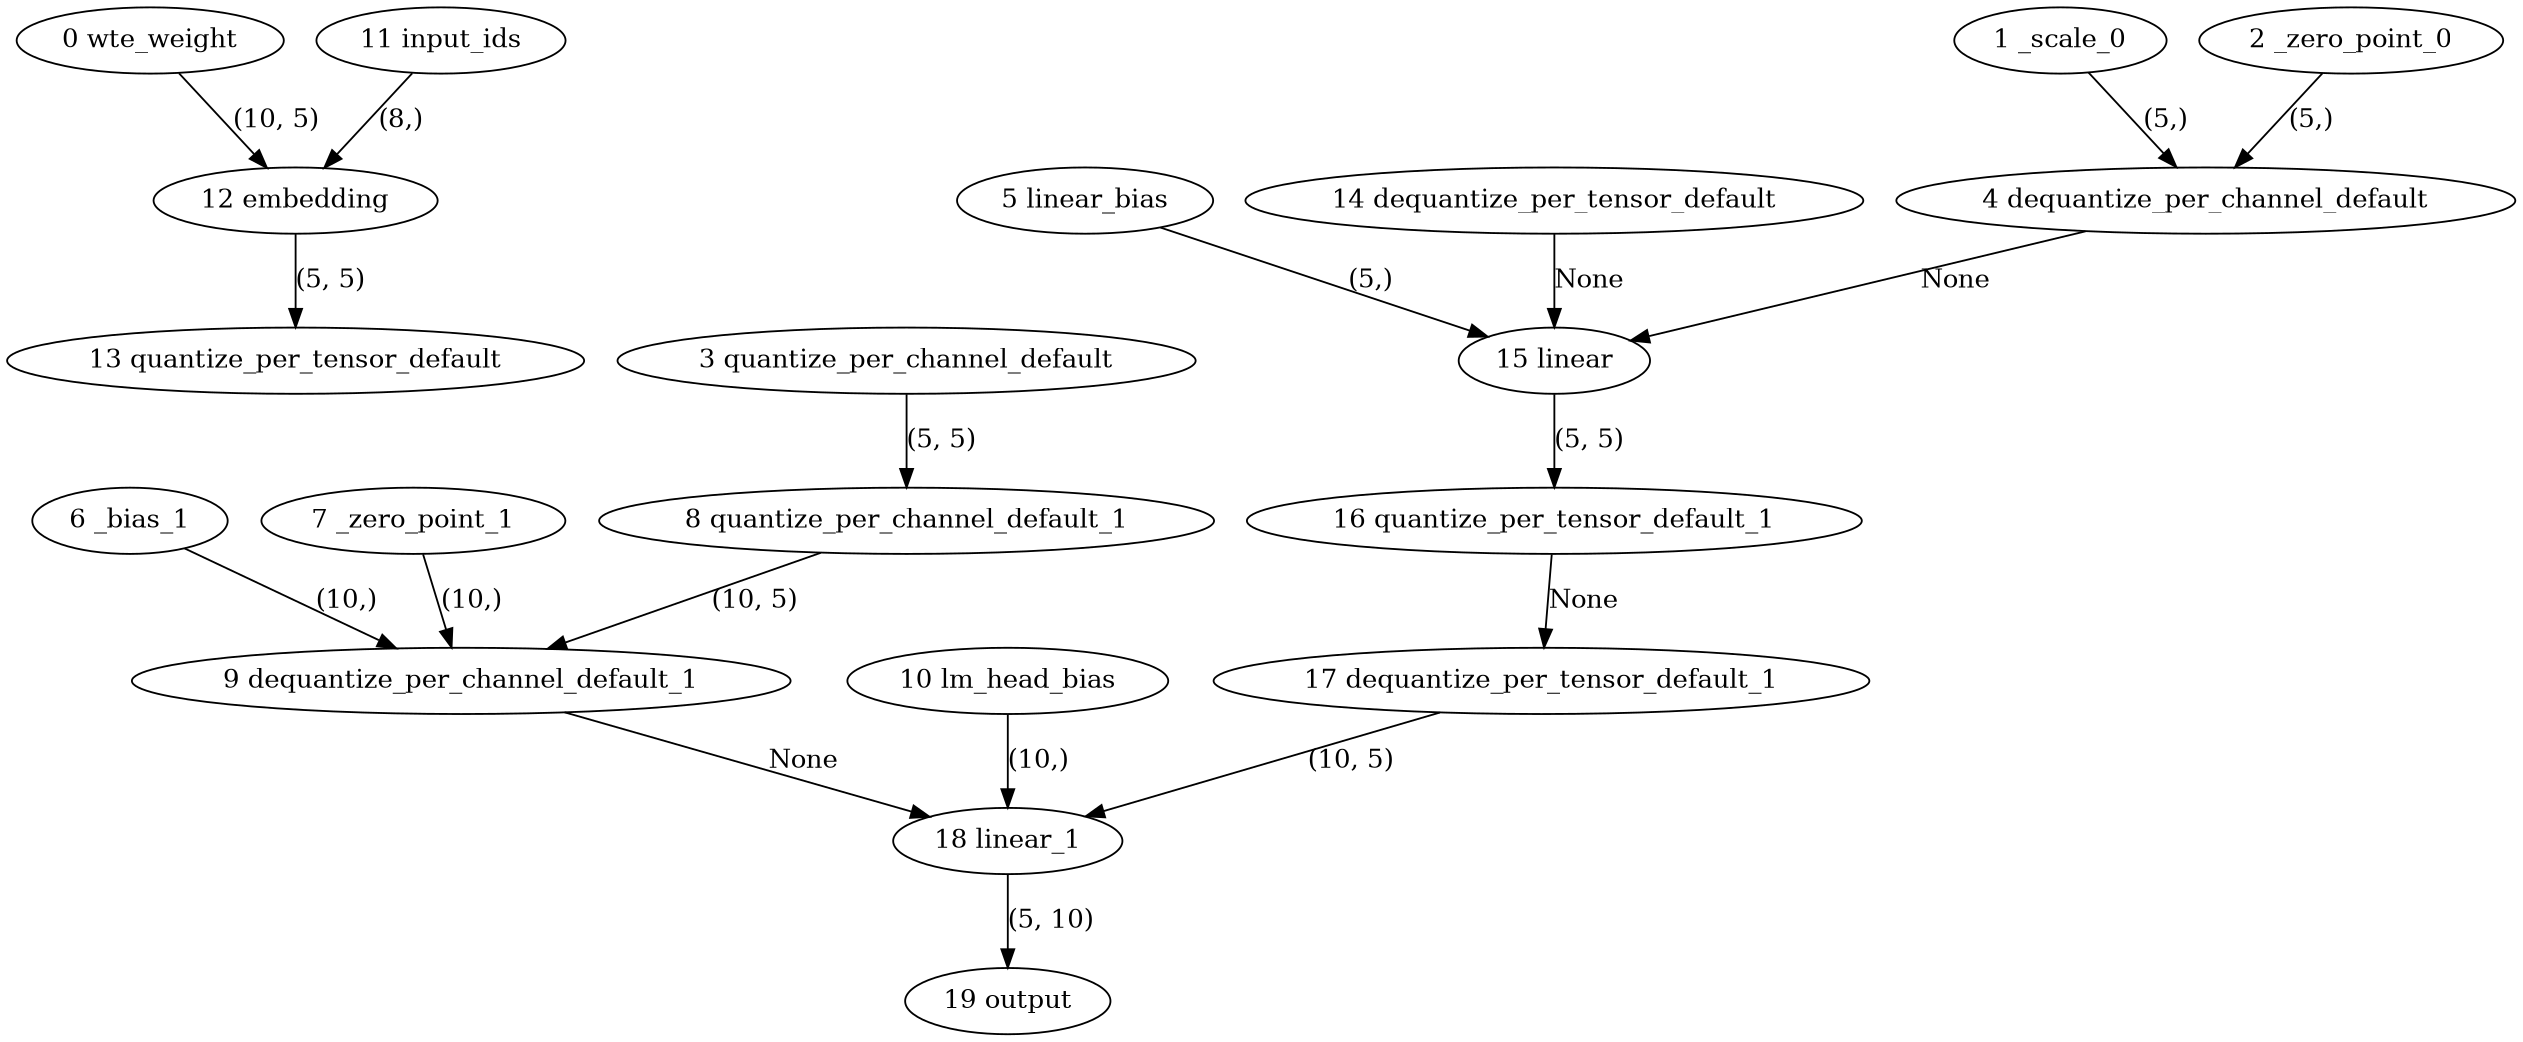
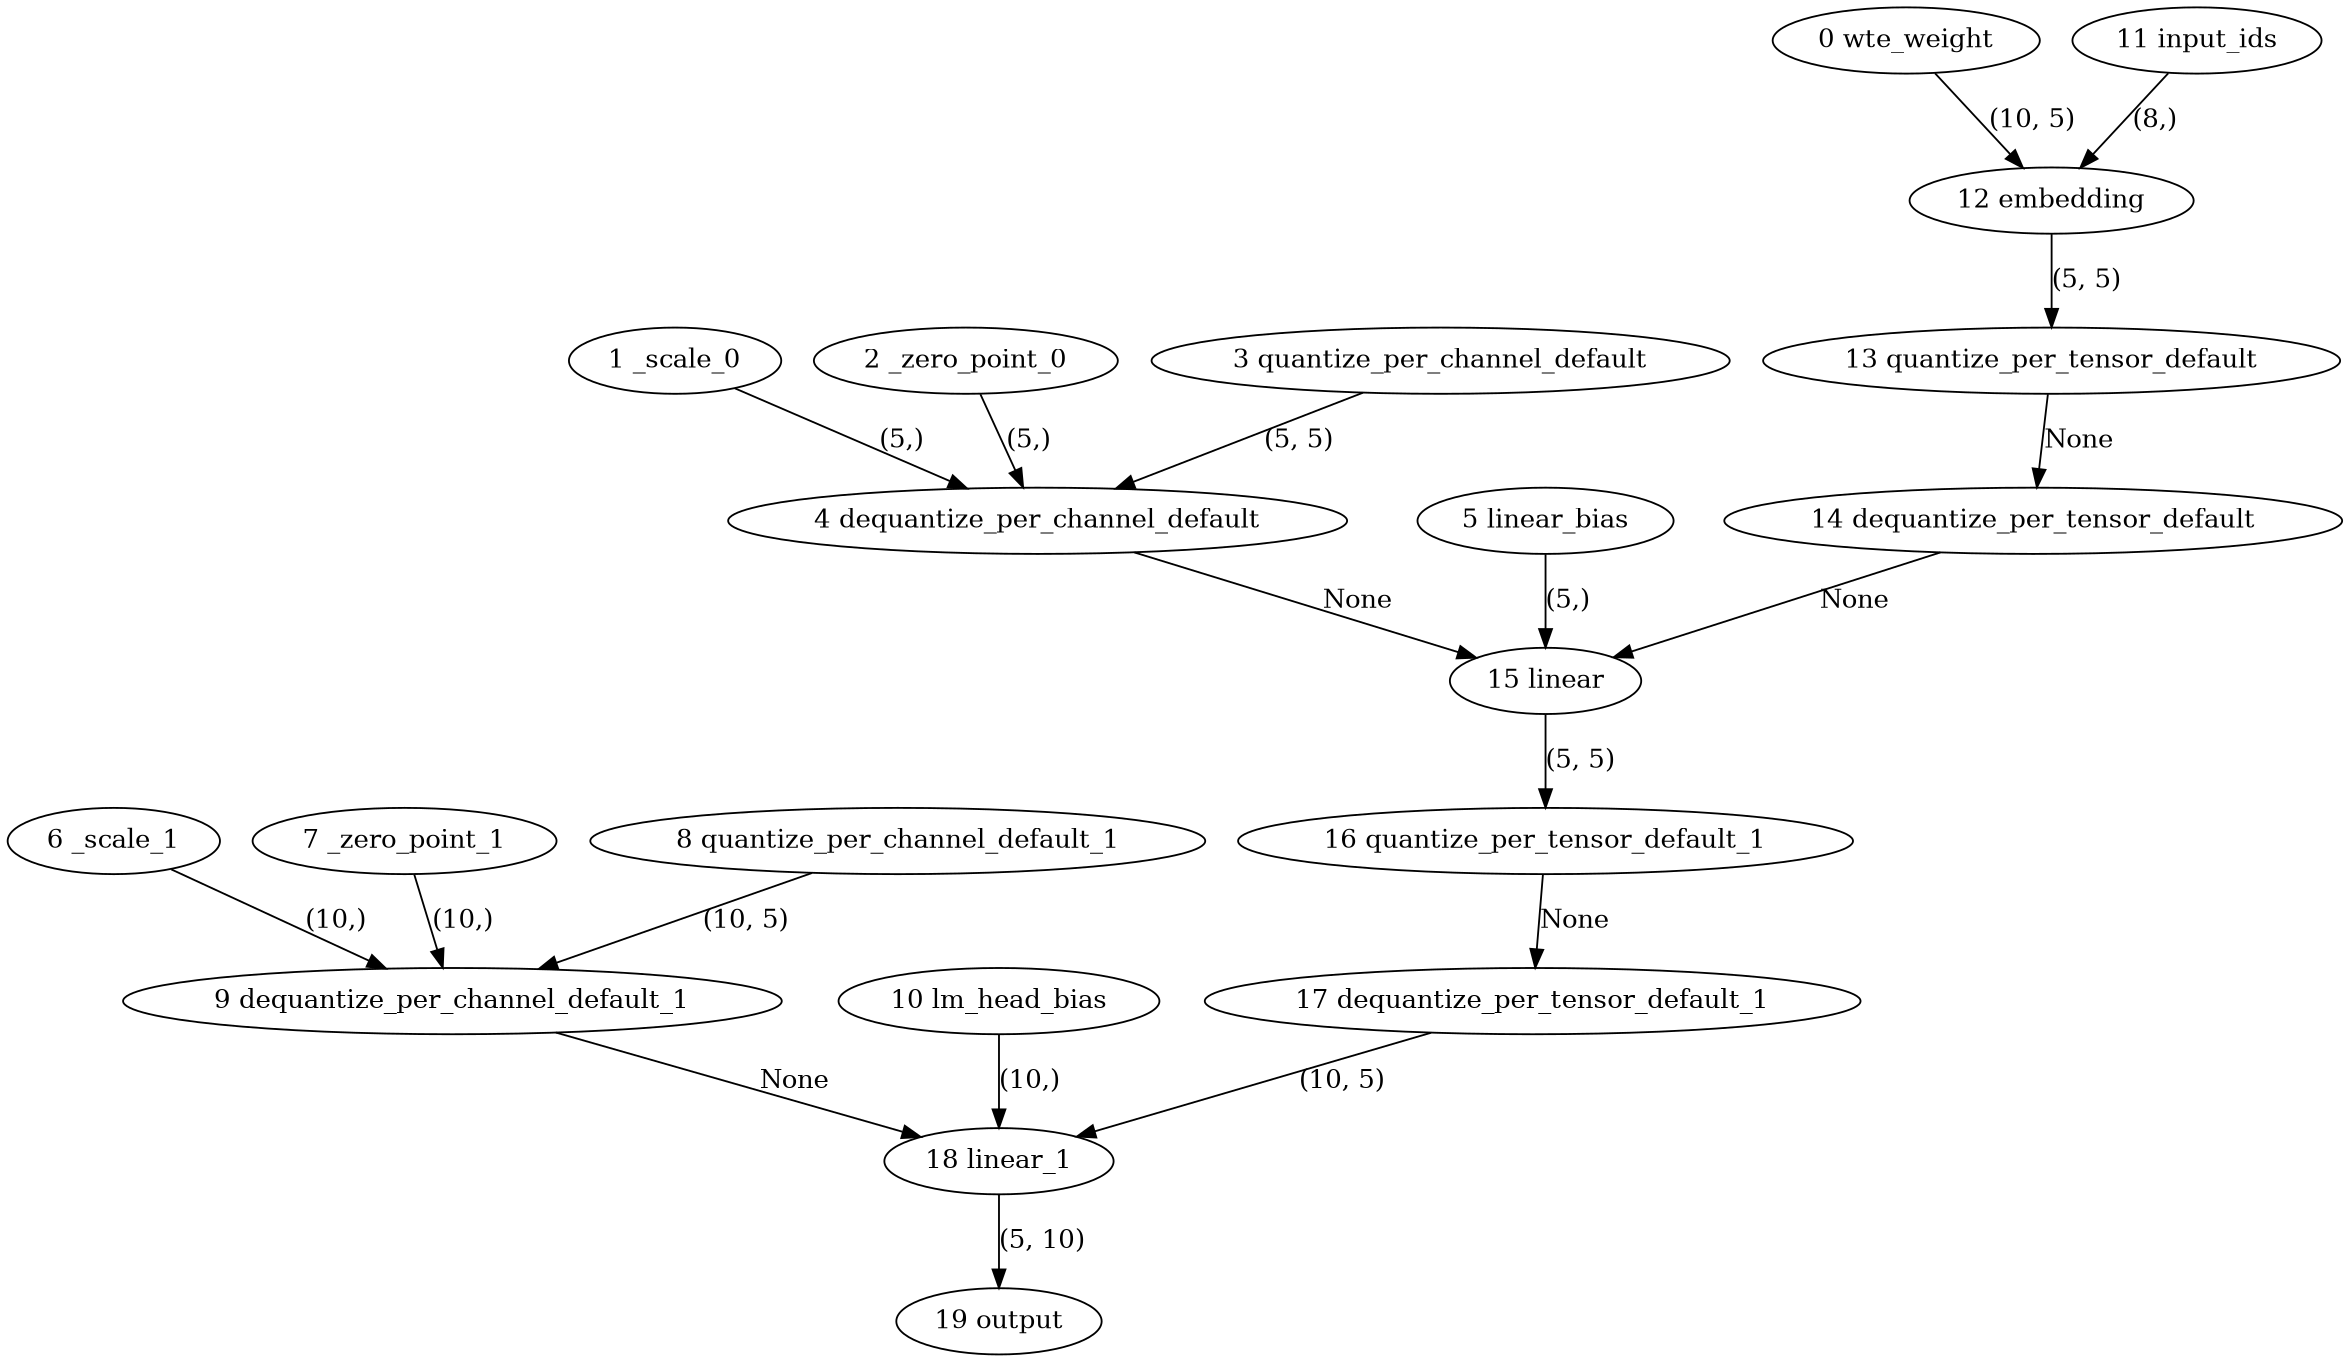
(907, 432) -> (1248, 437)
none -> (2044, 432)
(130, 521) -> (114, 841)
